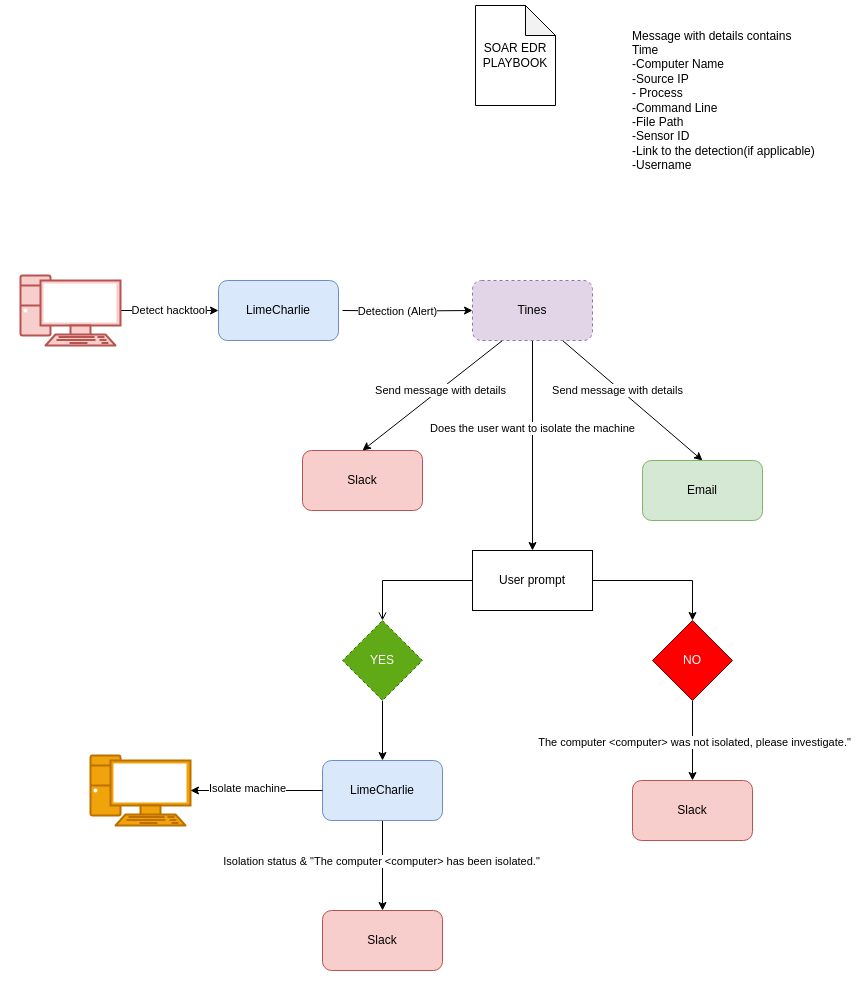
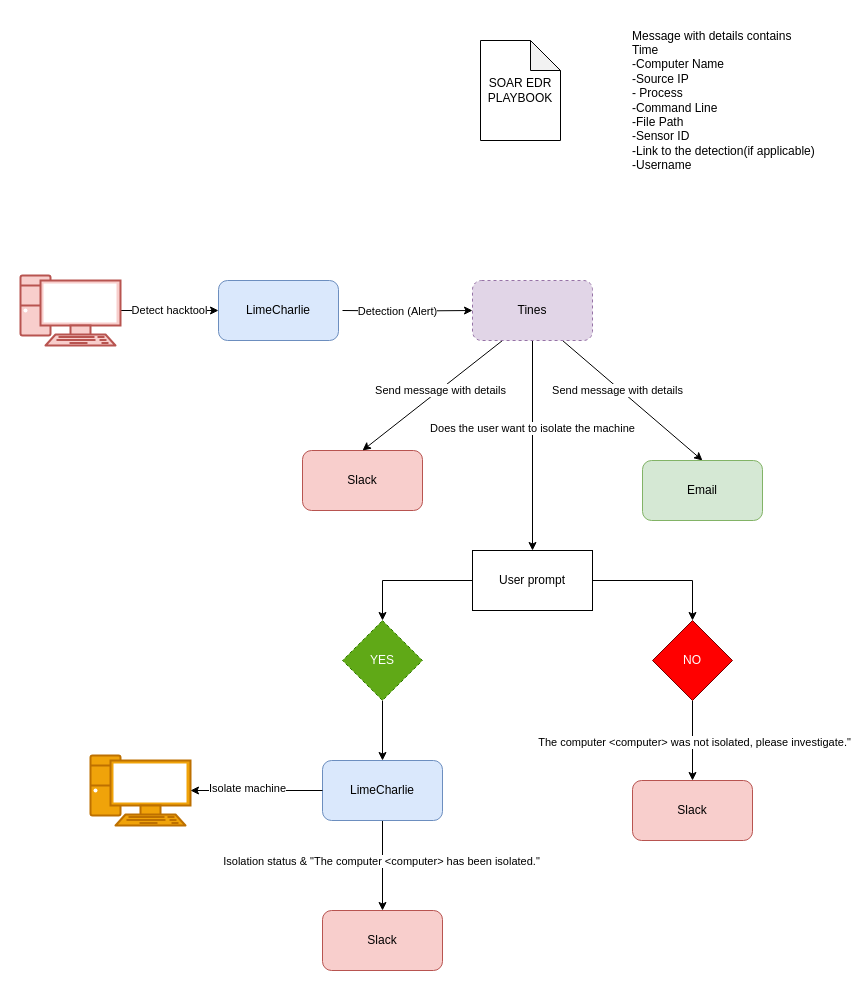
(516, 56) -> (521, 91)
(383, 614) -> (383, 612)
